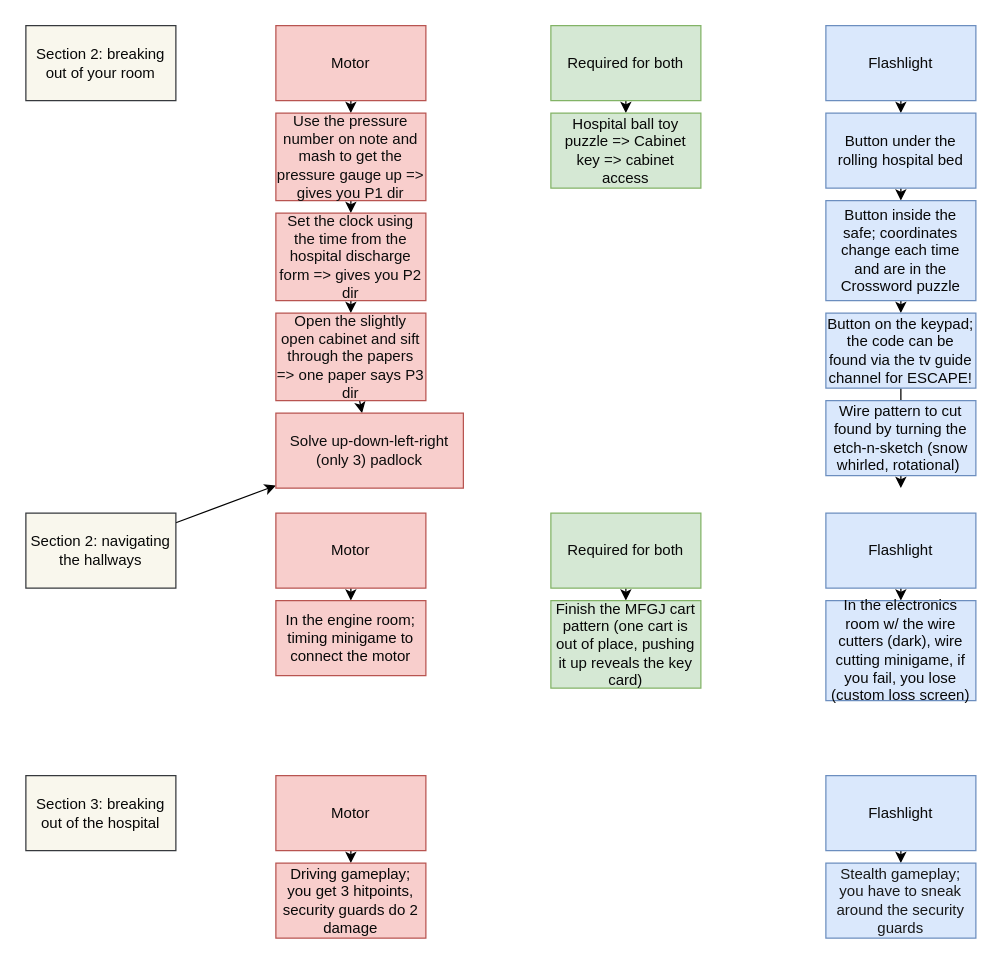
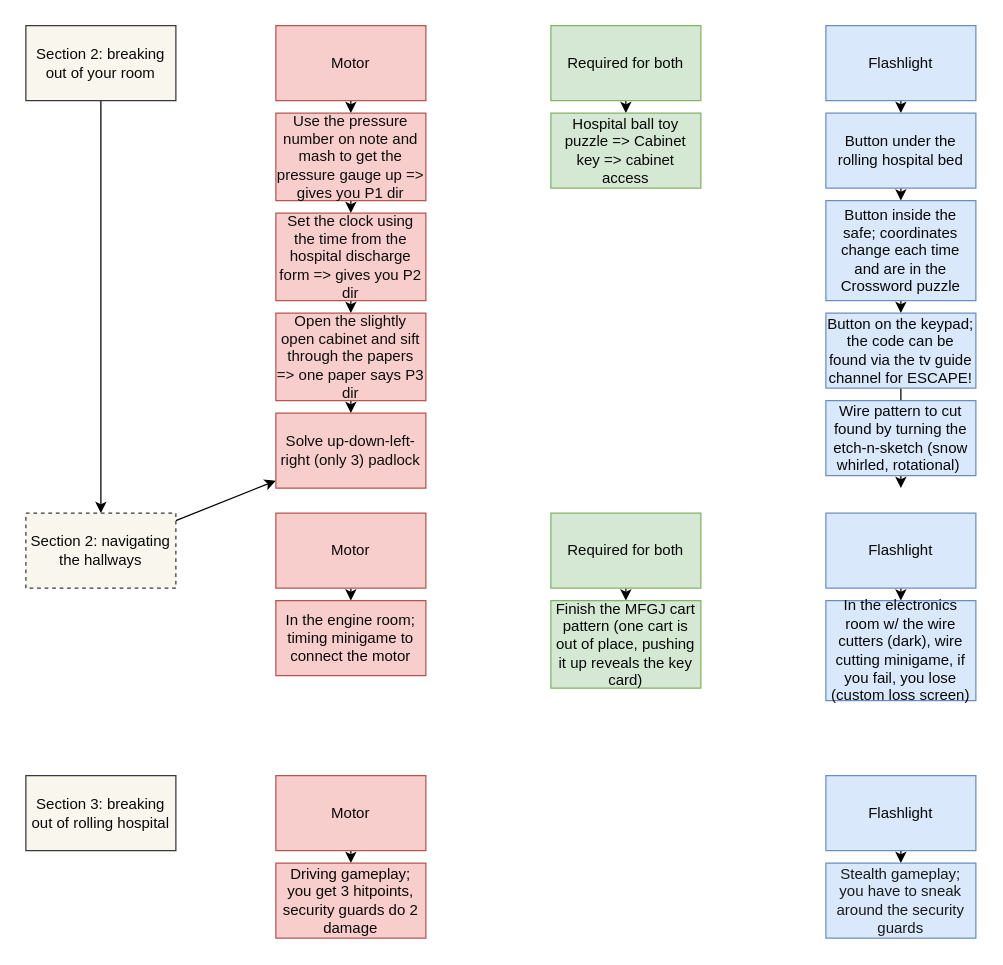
none -> (101, 303)
(369, 451) -> (351, 451)
(101, 551) -> (101, 551)
(101, 813) -> (101, 813)
